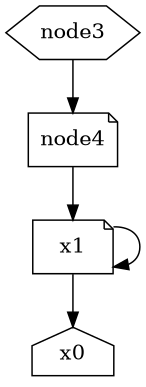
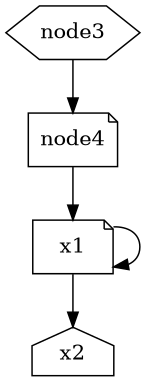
(73, 354) -> (73, 354)
